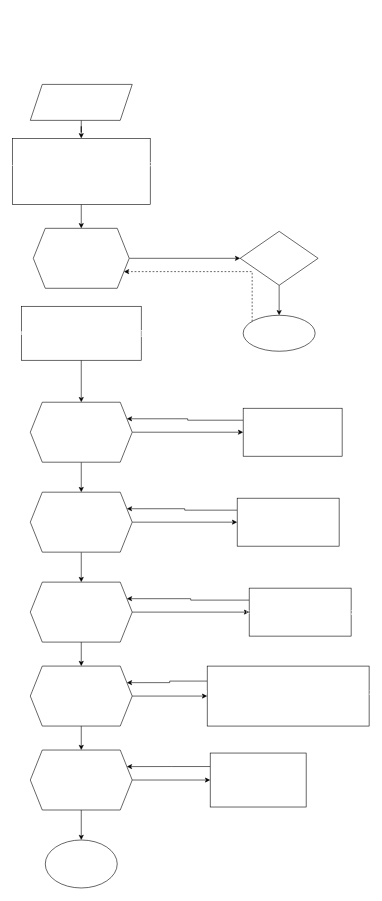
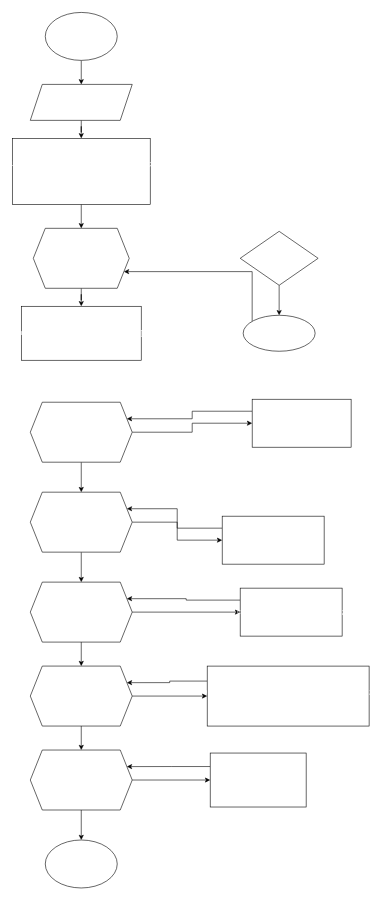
none -> (81, 36)
none -> (81, 78)
(234, 258) -> none
(214, 272) -> (214, 272)
none -> (81, 297)
(81, 396) -> none
(293, 432) -> (302, 423)
(288, 522) -> (273, 540)
(300, 612) -> (291, 612)
